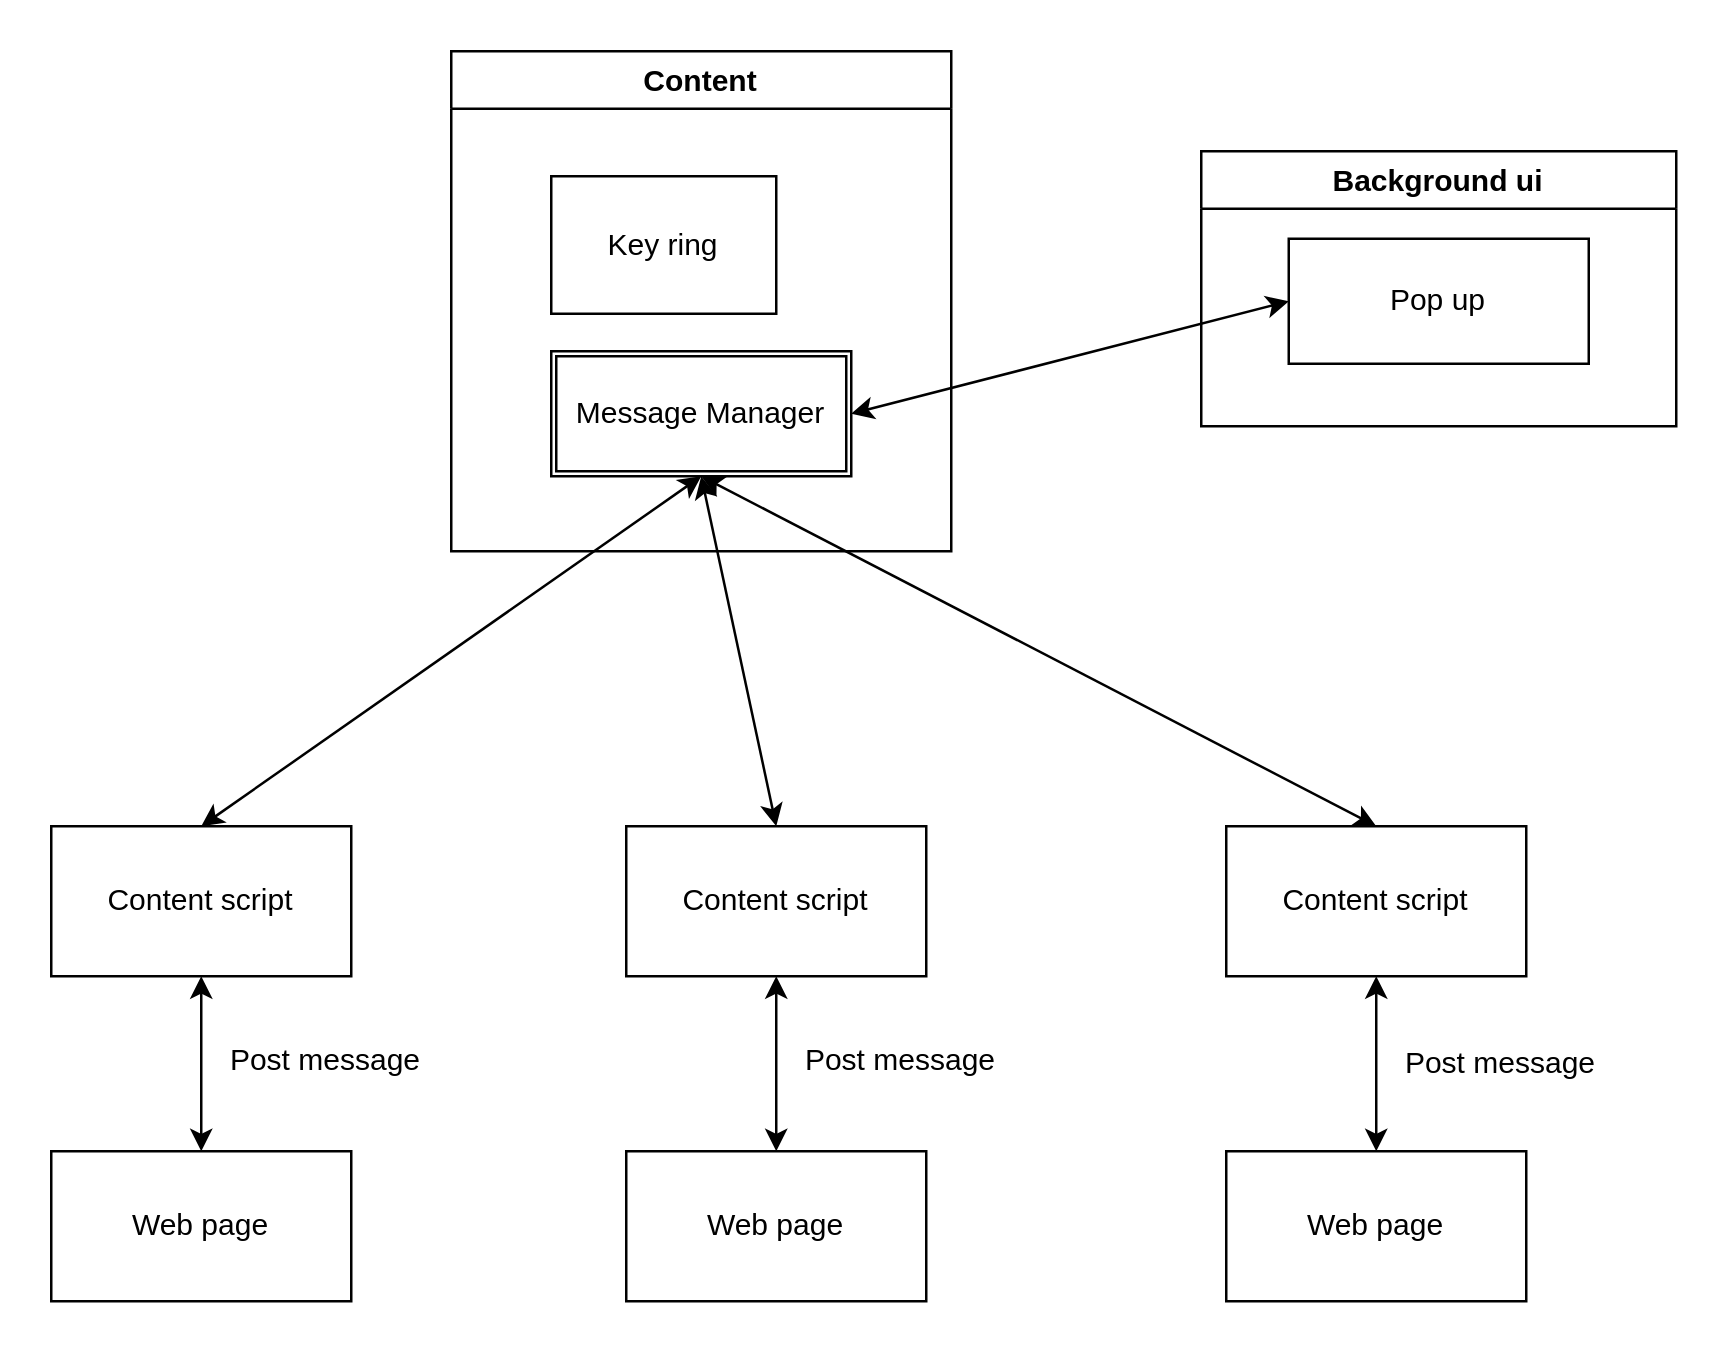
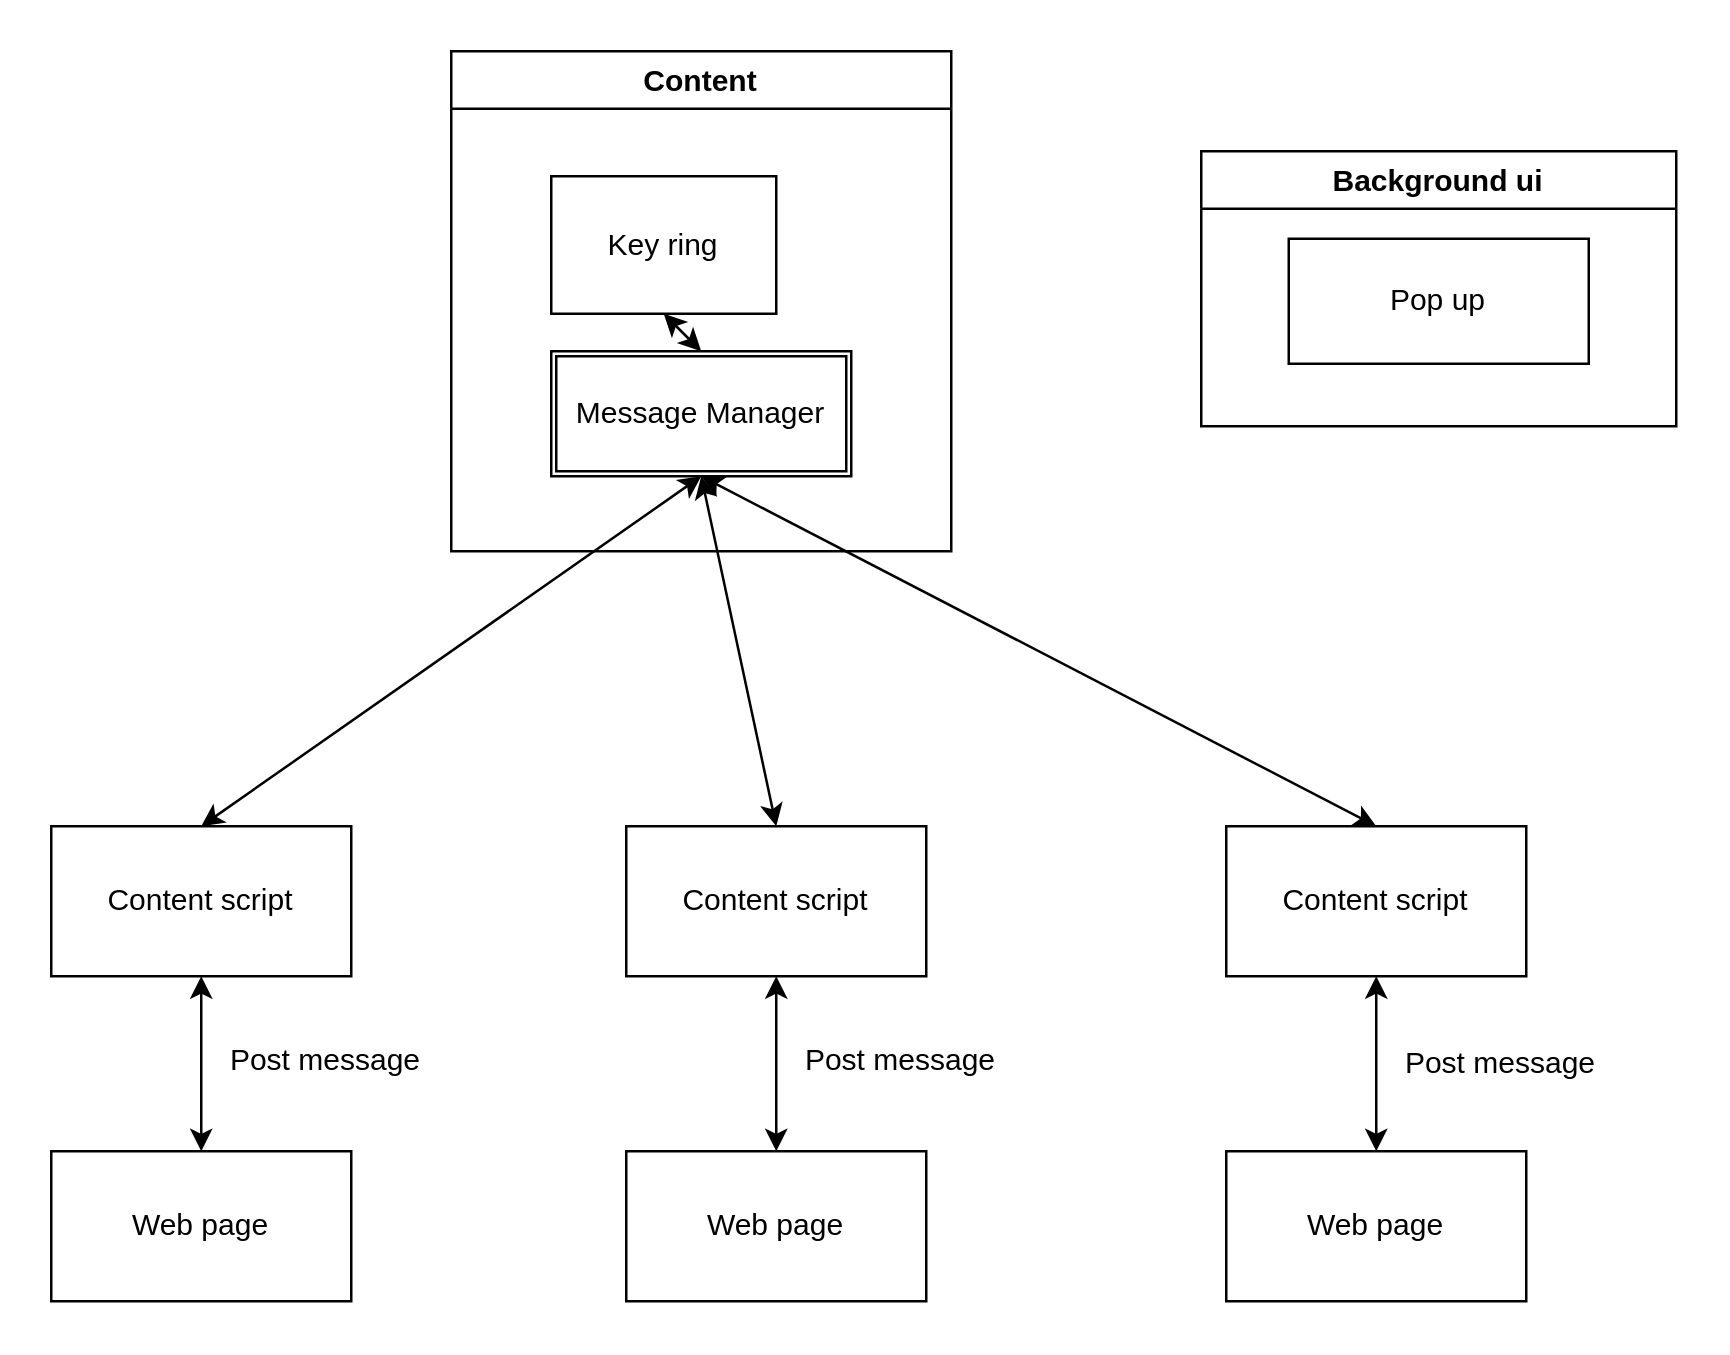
none -> (682, 332)
(1075, 356) -> none
